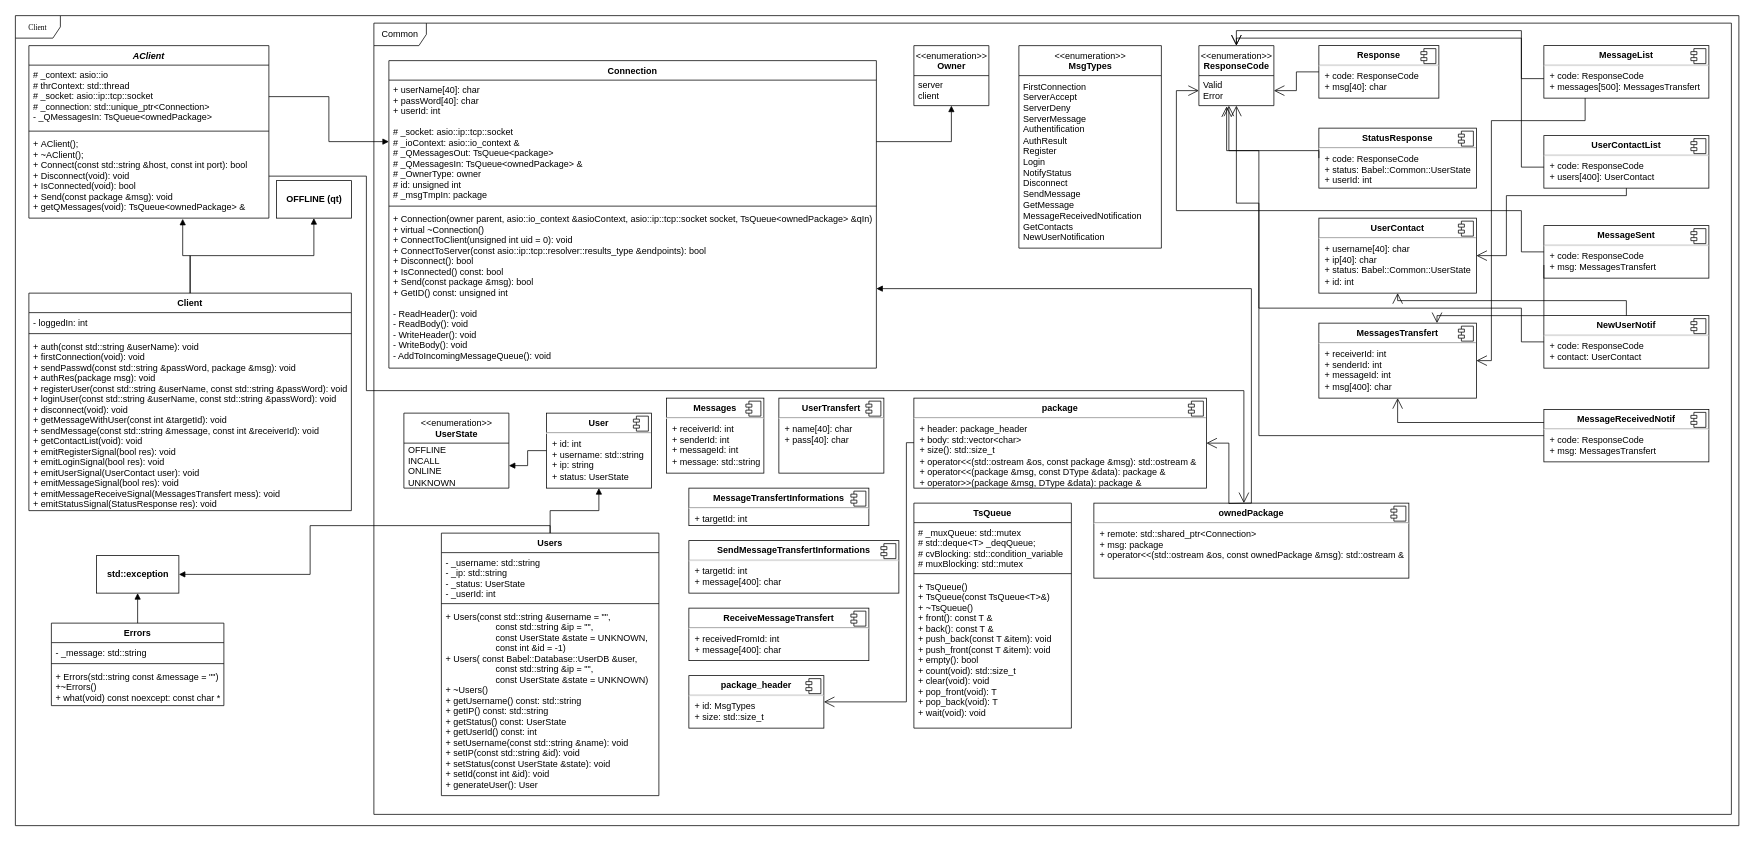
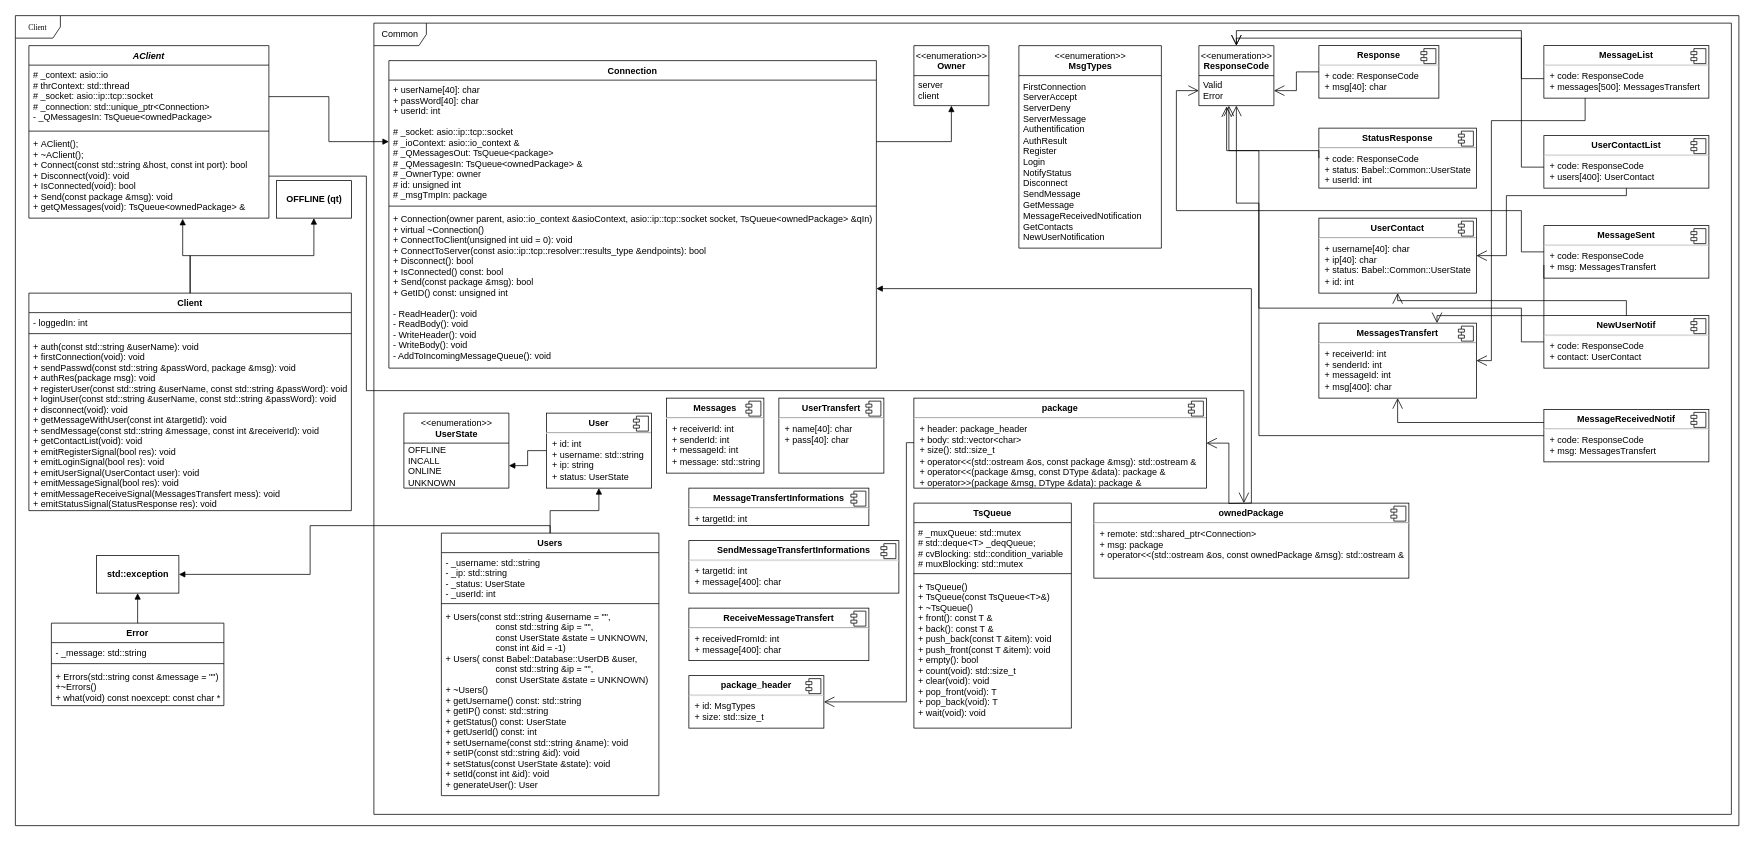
(137, 633) -> (137, 633)
